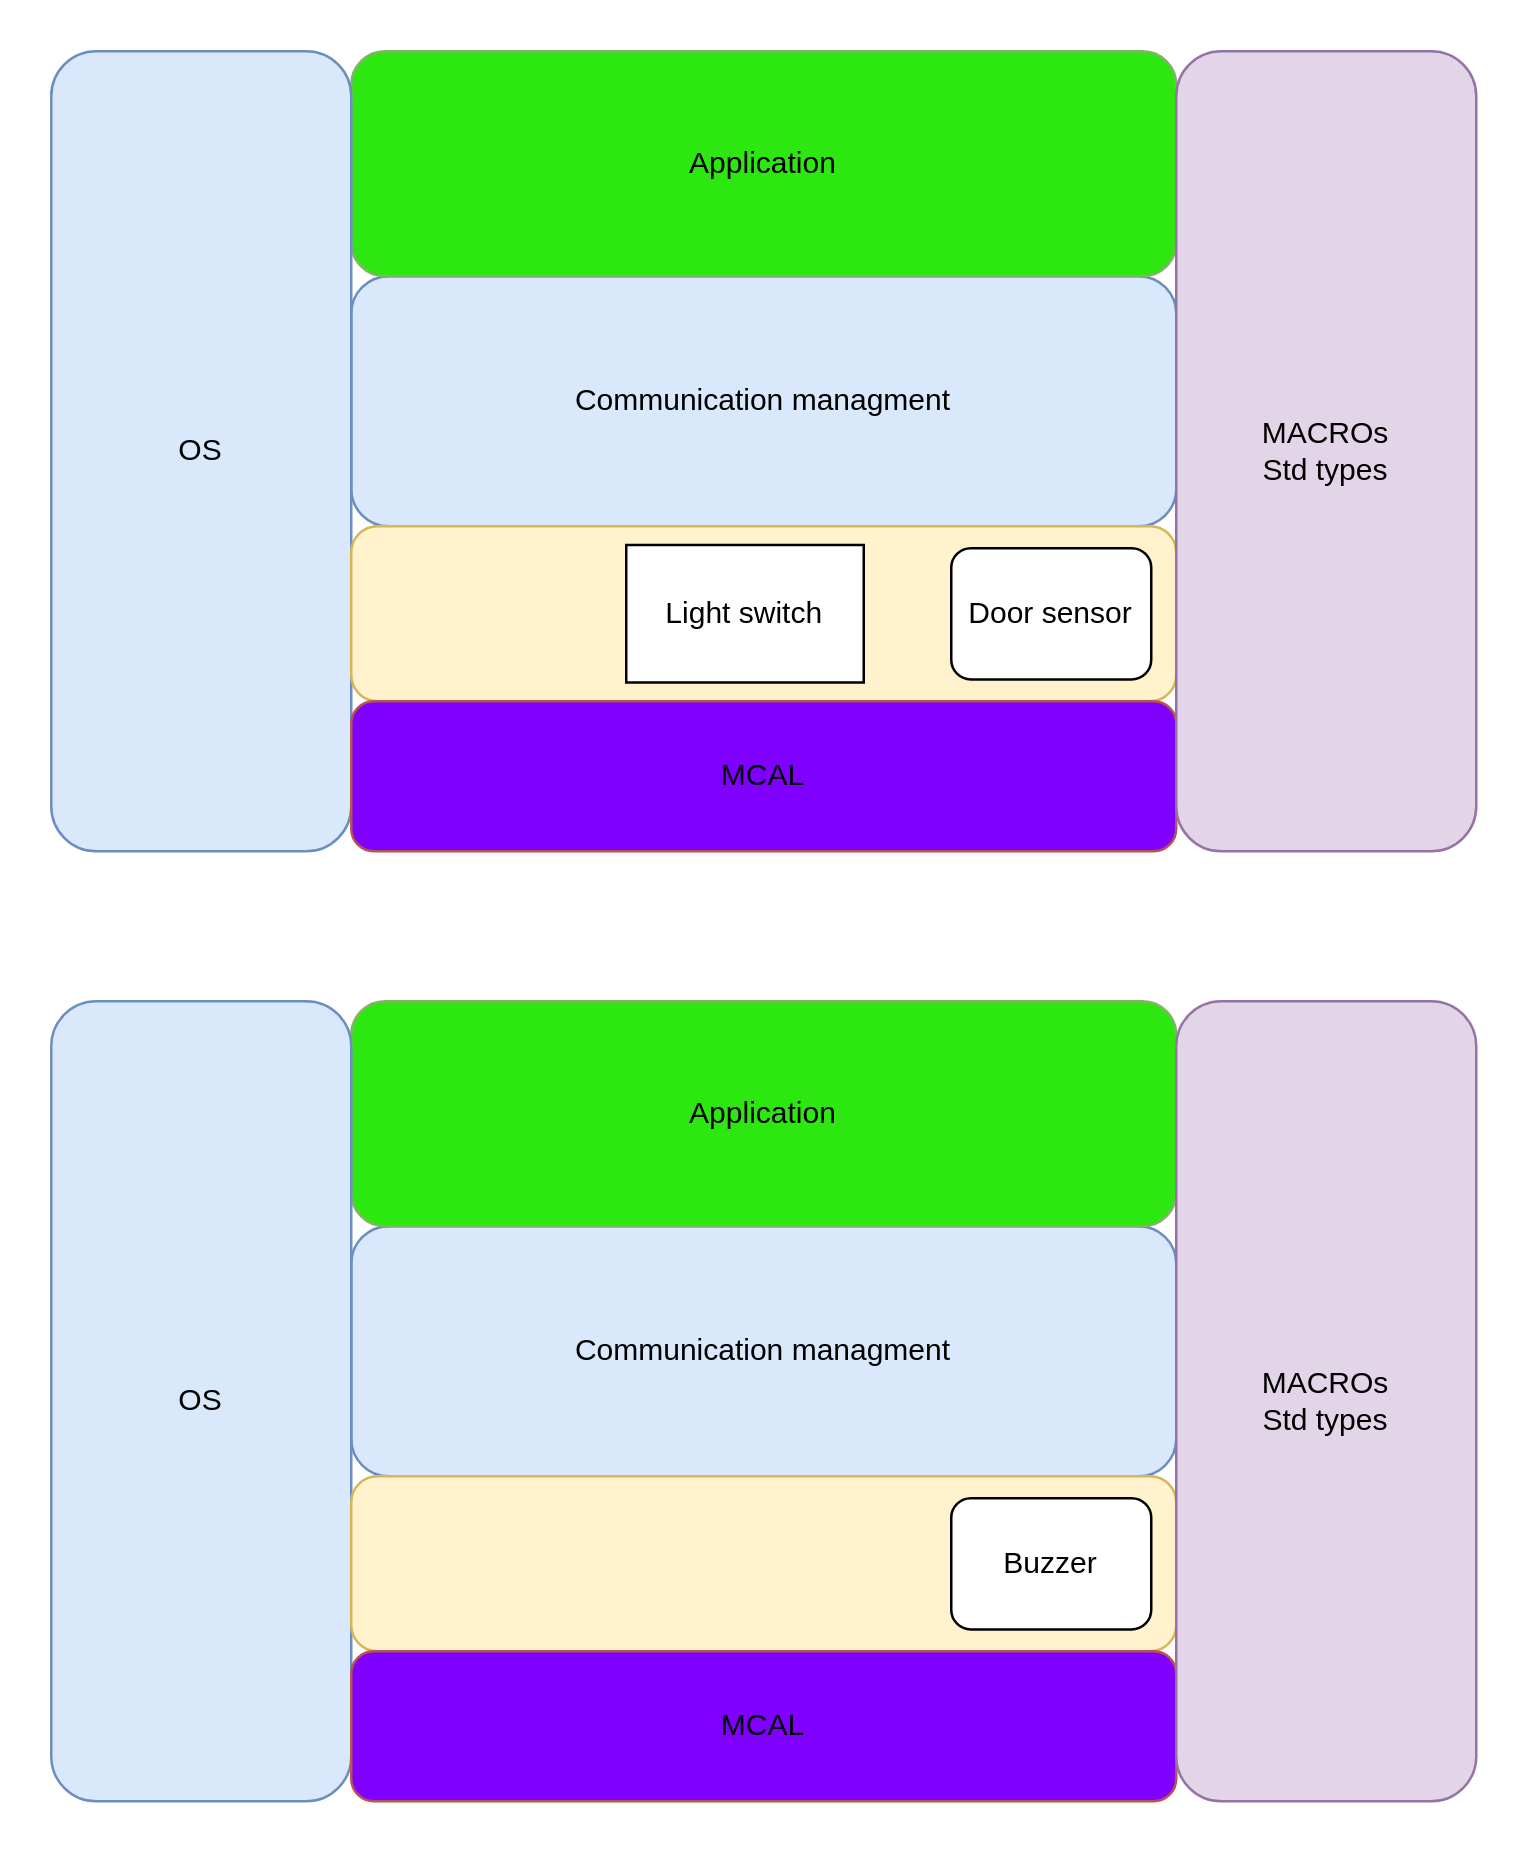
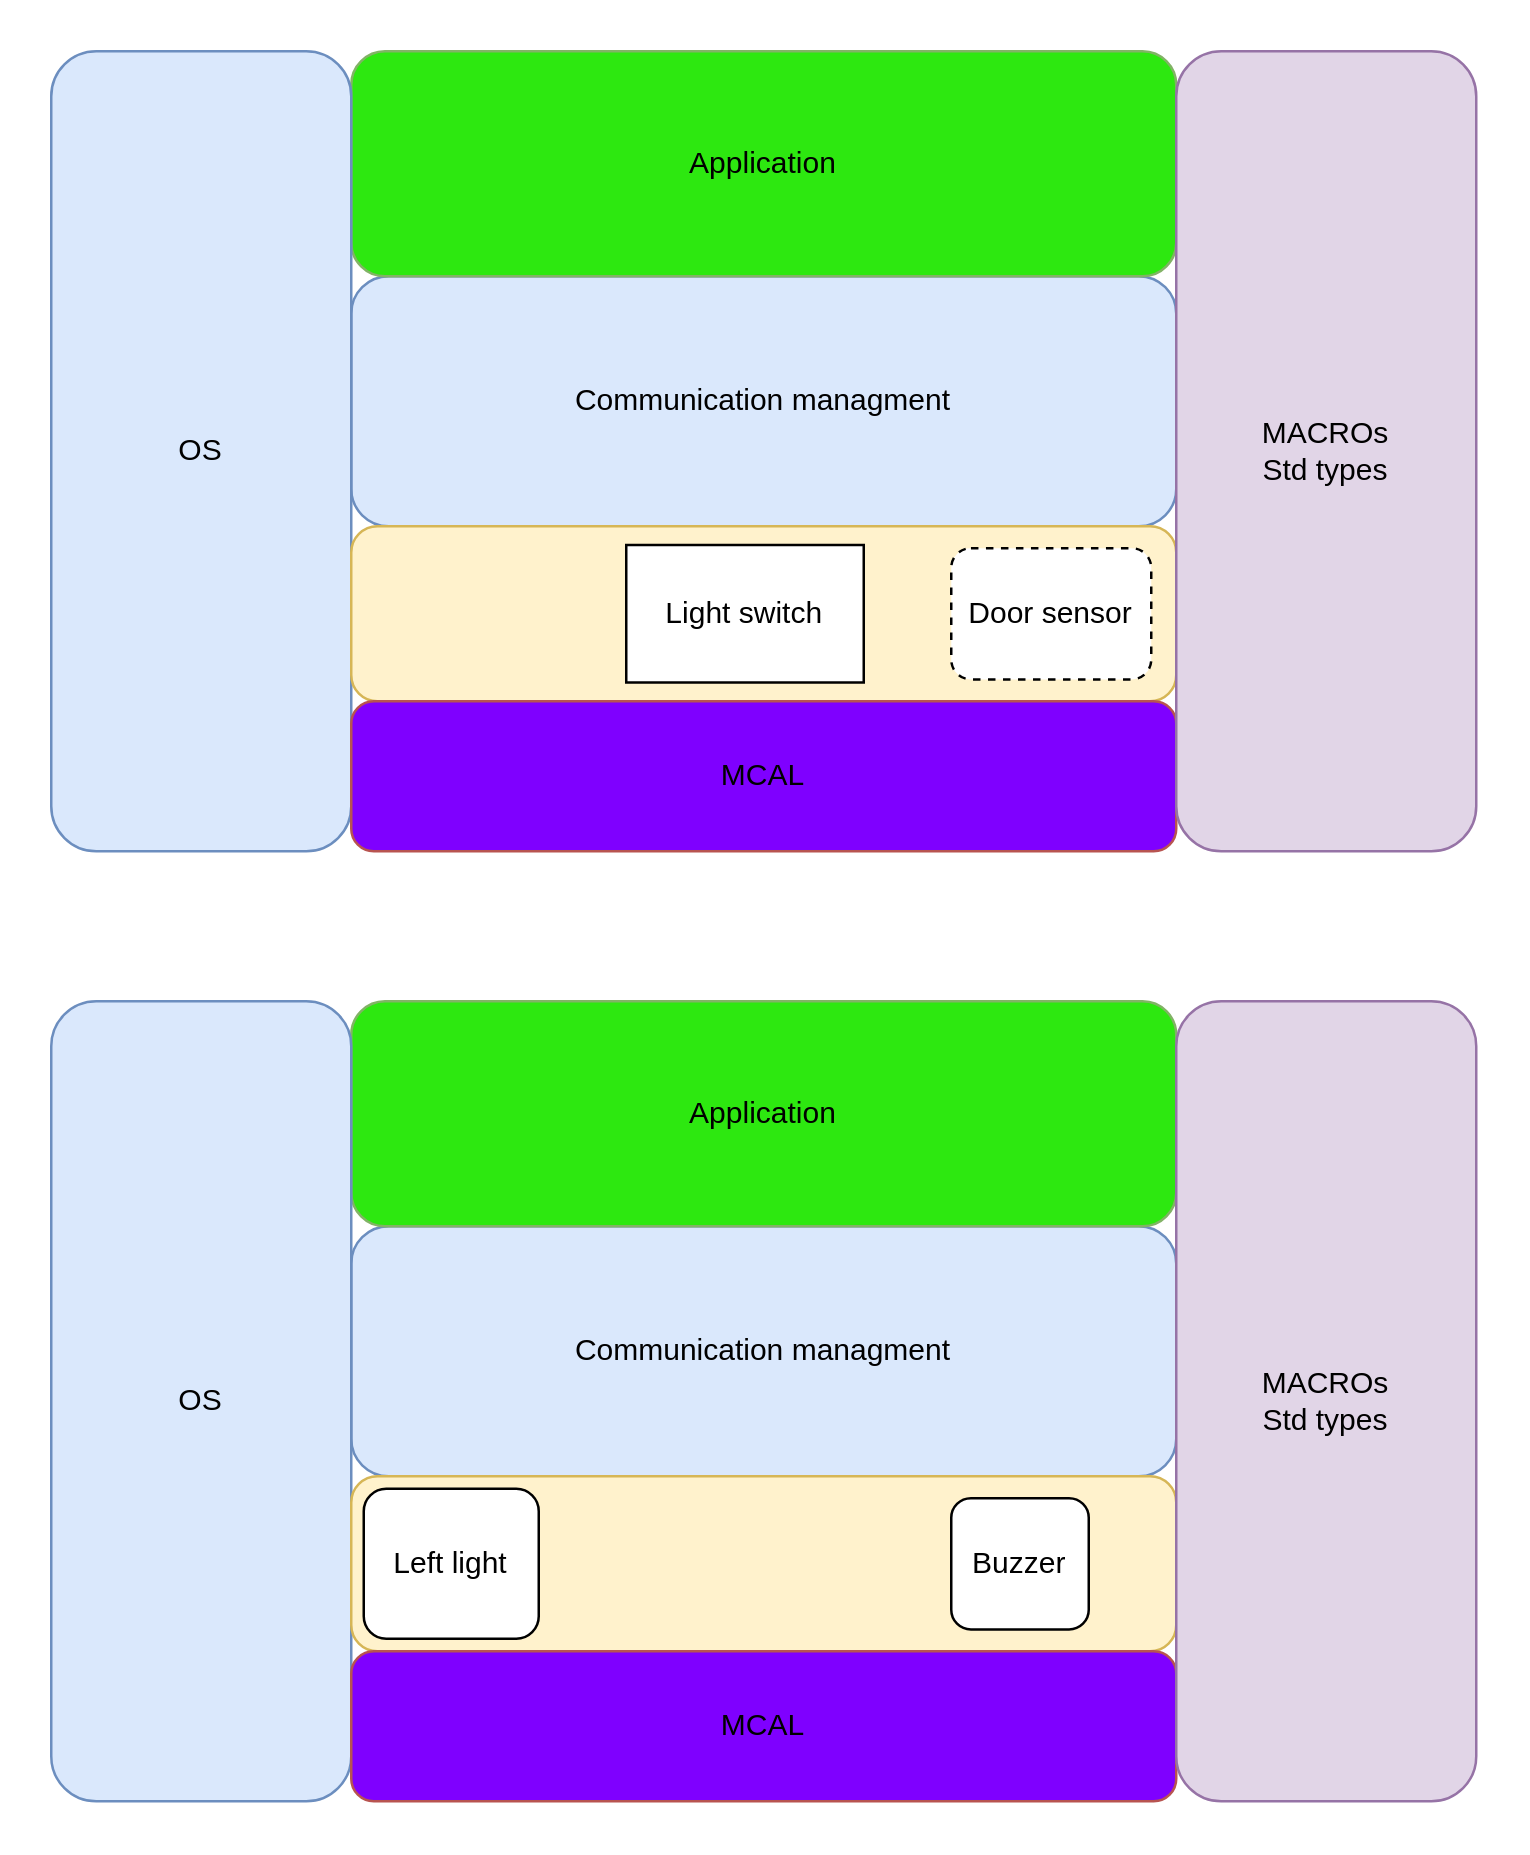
(1051, 614) -> (1051, 614)
none -> (451, 1564)
(1051, 1564) -> (1020, 1564)
